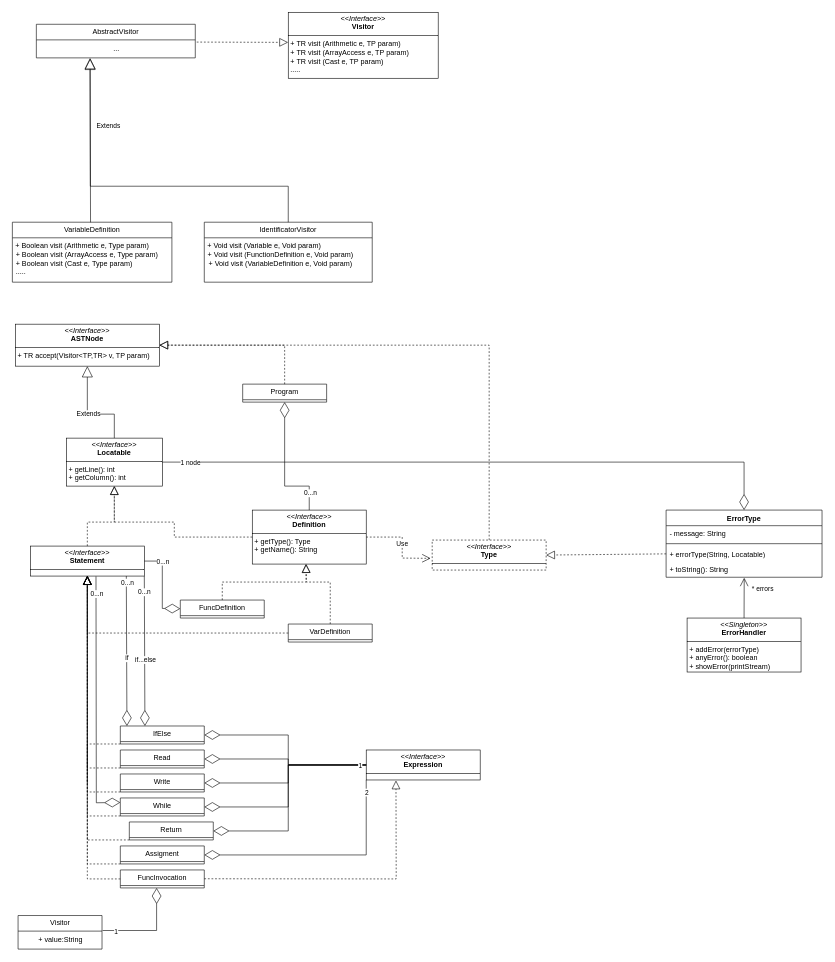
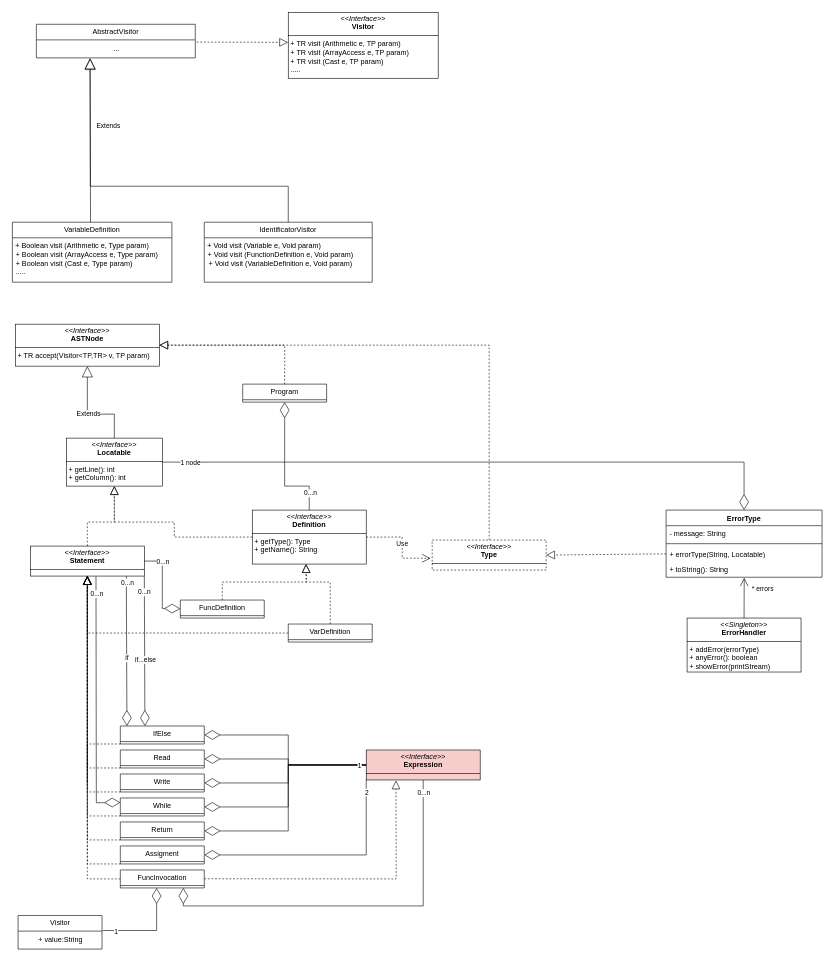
(423, 765) -> (423, 765)
(171, 831) -> (162, 831)
none -> (365, 906)
